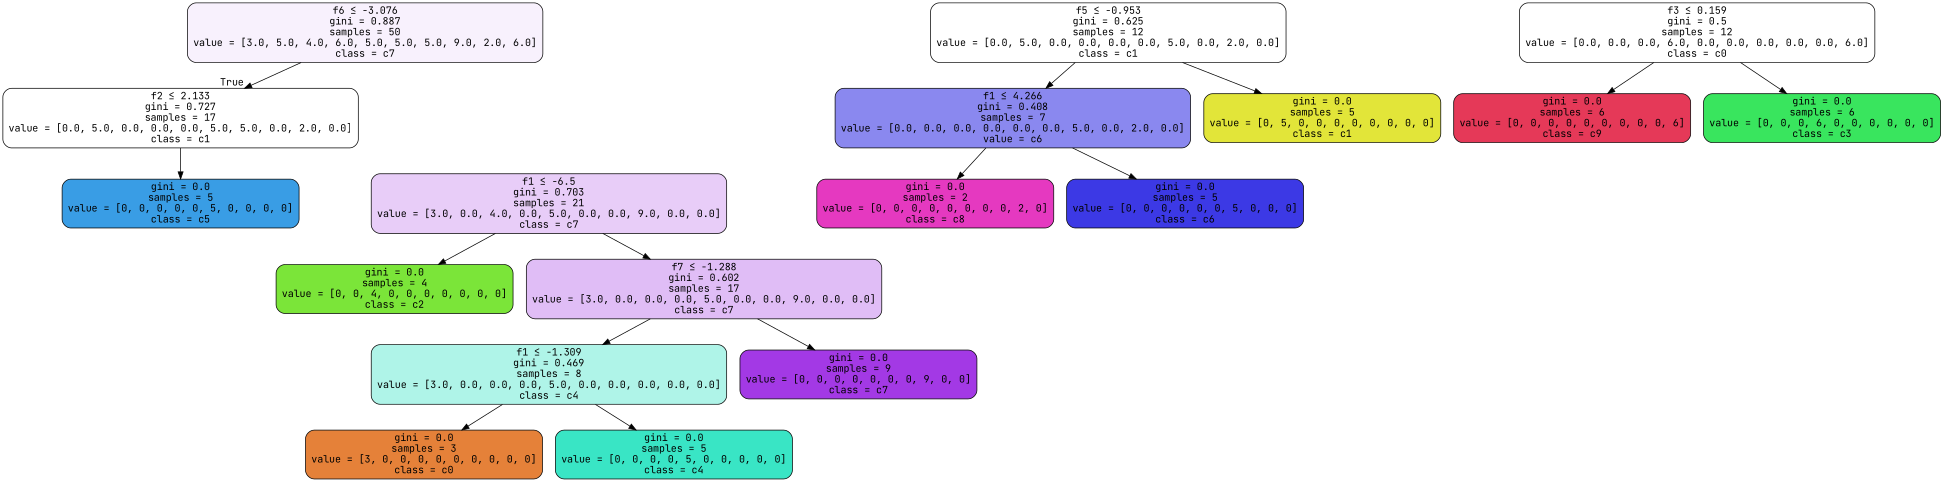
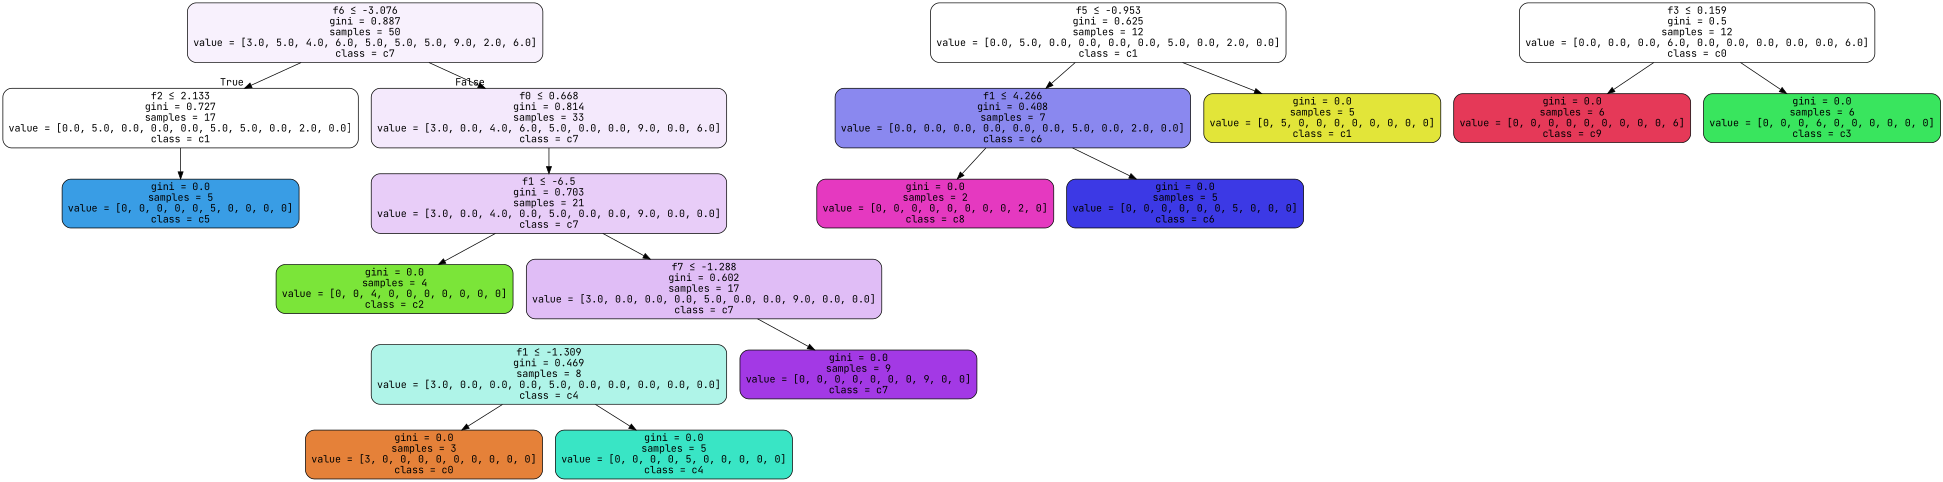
none -> (549, 118)
(1013, 139) -> (1013, 139)
(630, 330) -> none
